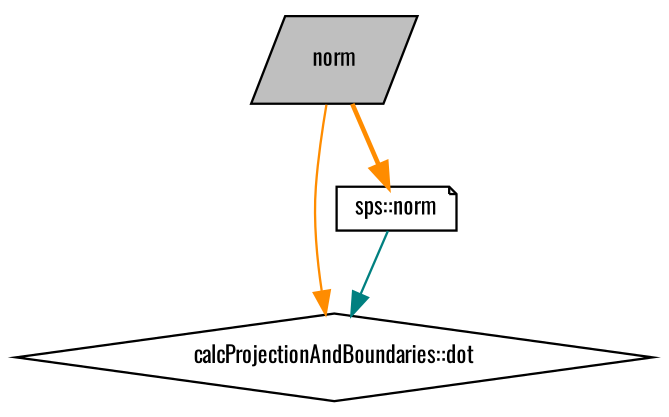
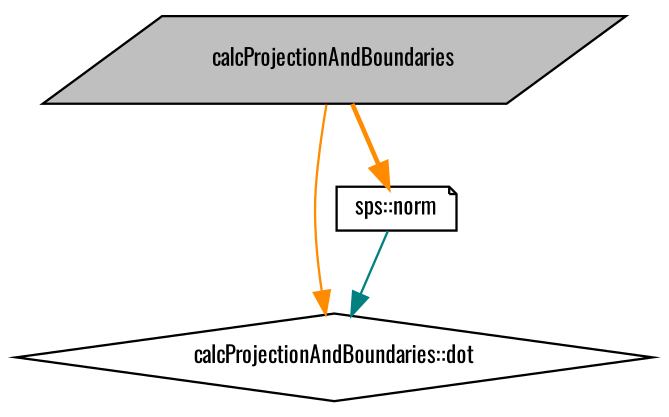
(334, 60) -> (334, 60)
